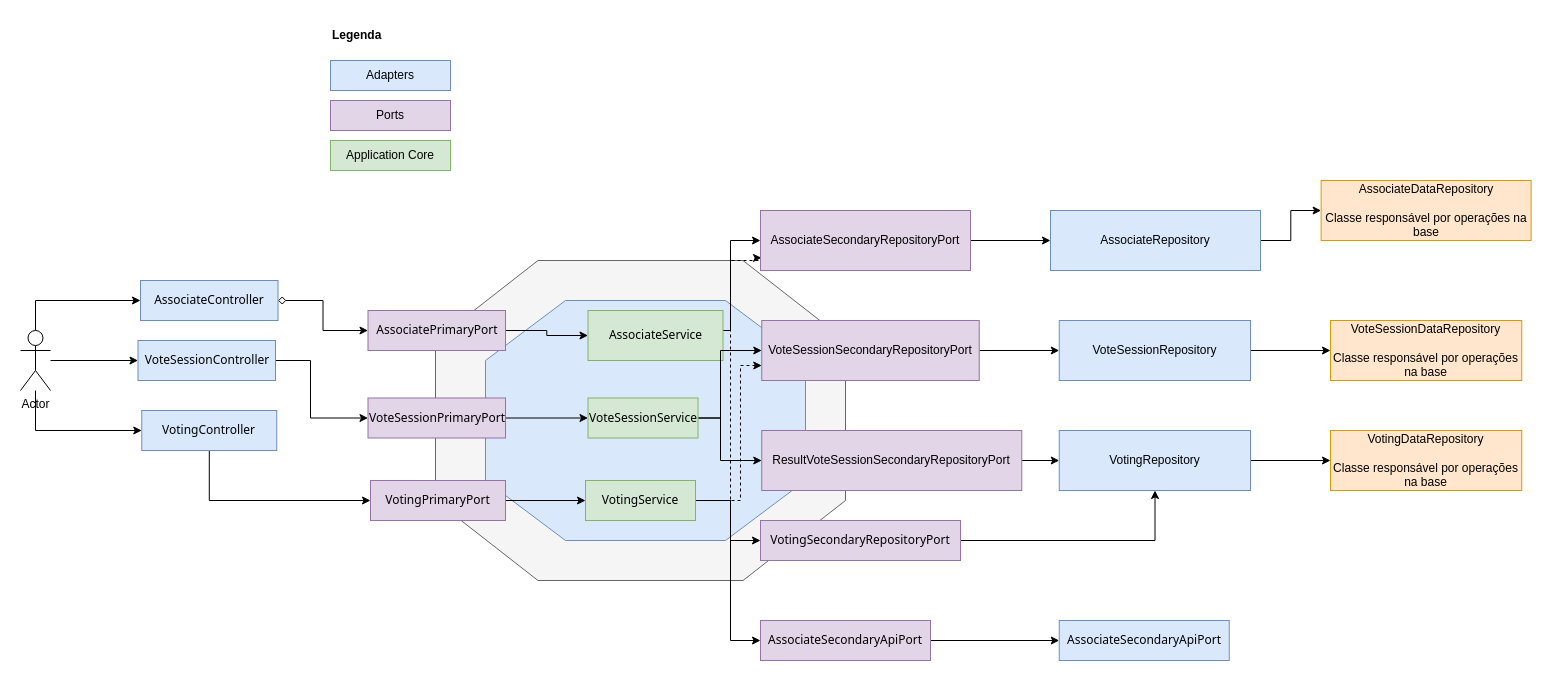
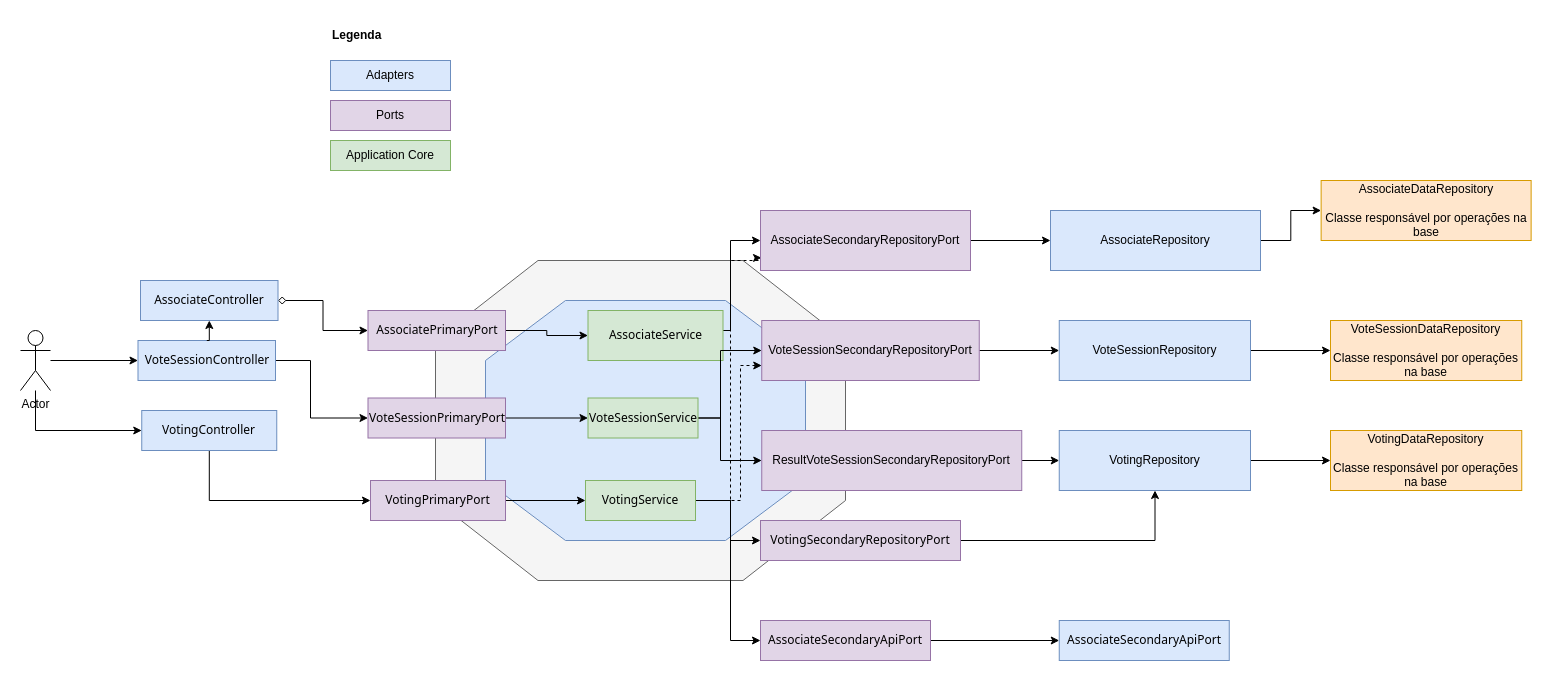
(70, 301) -> (209, 334)
